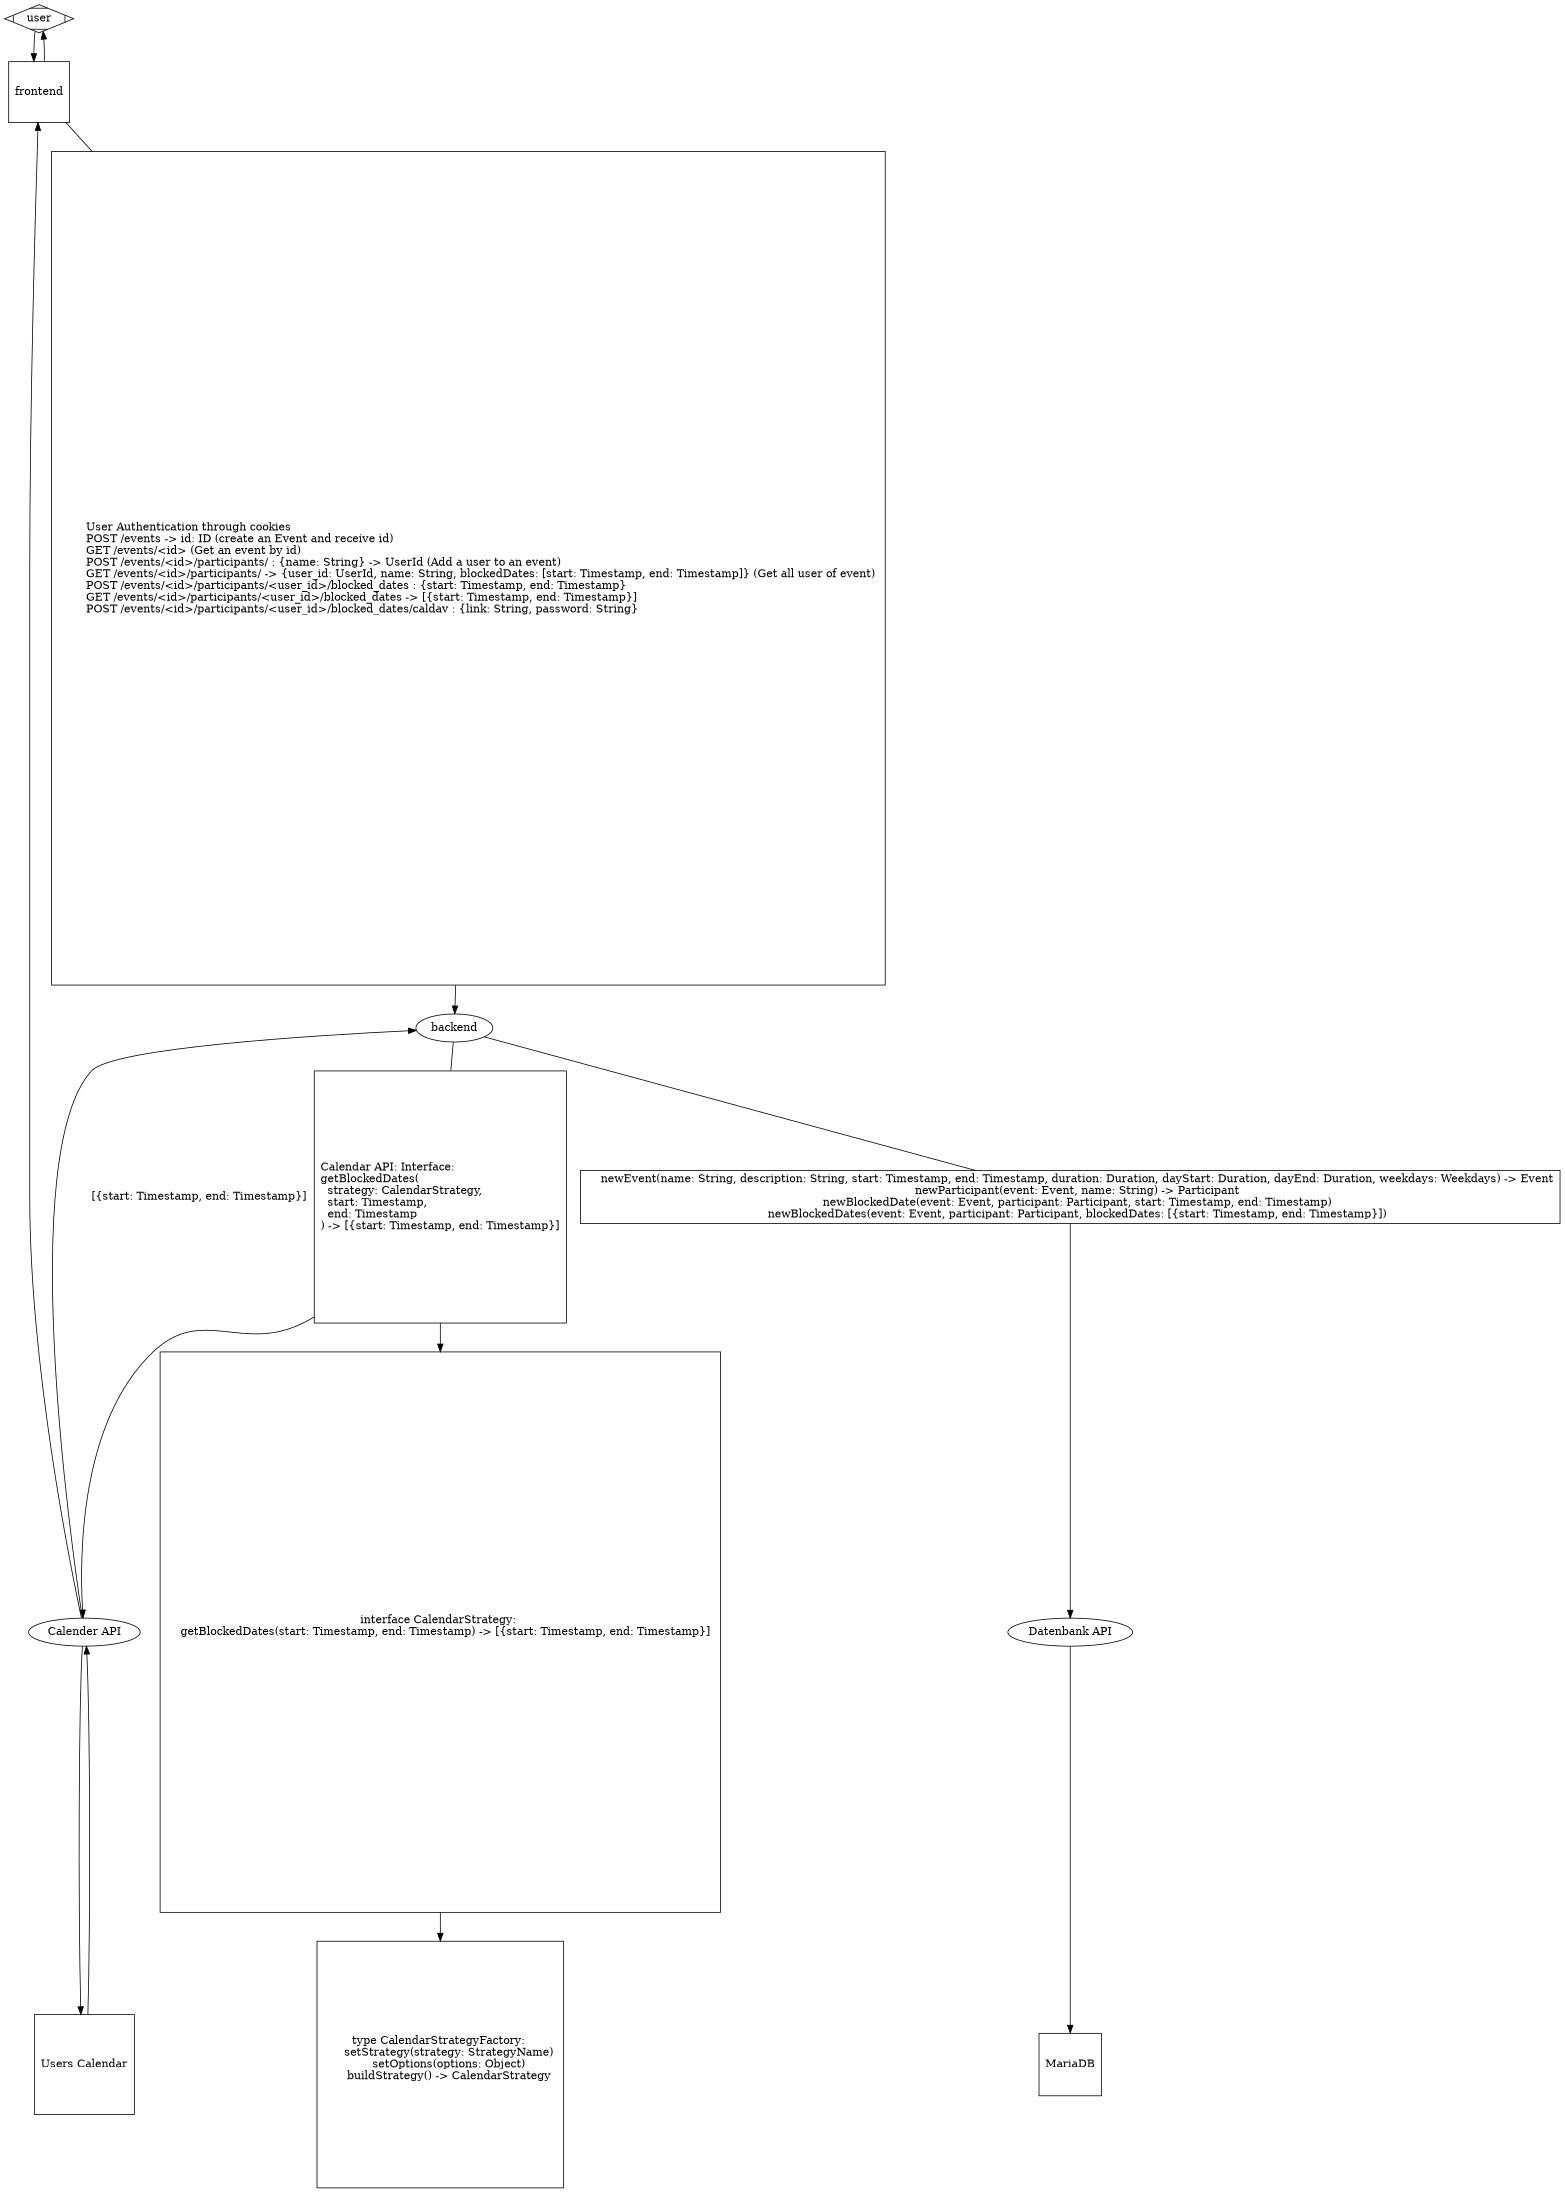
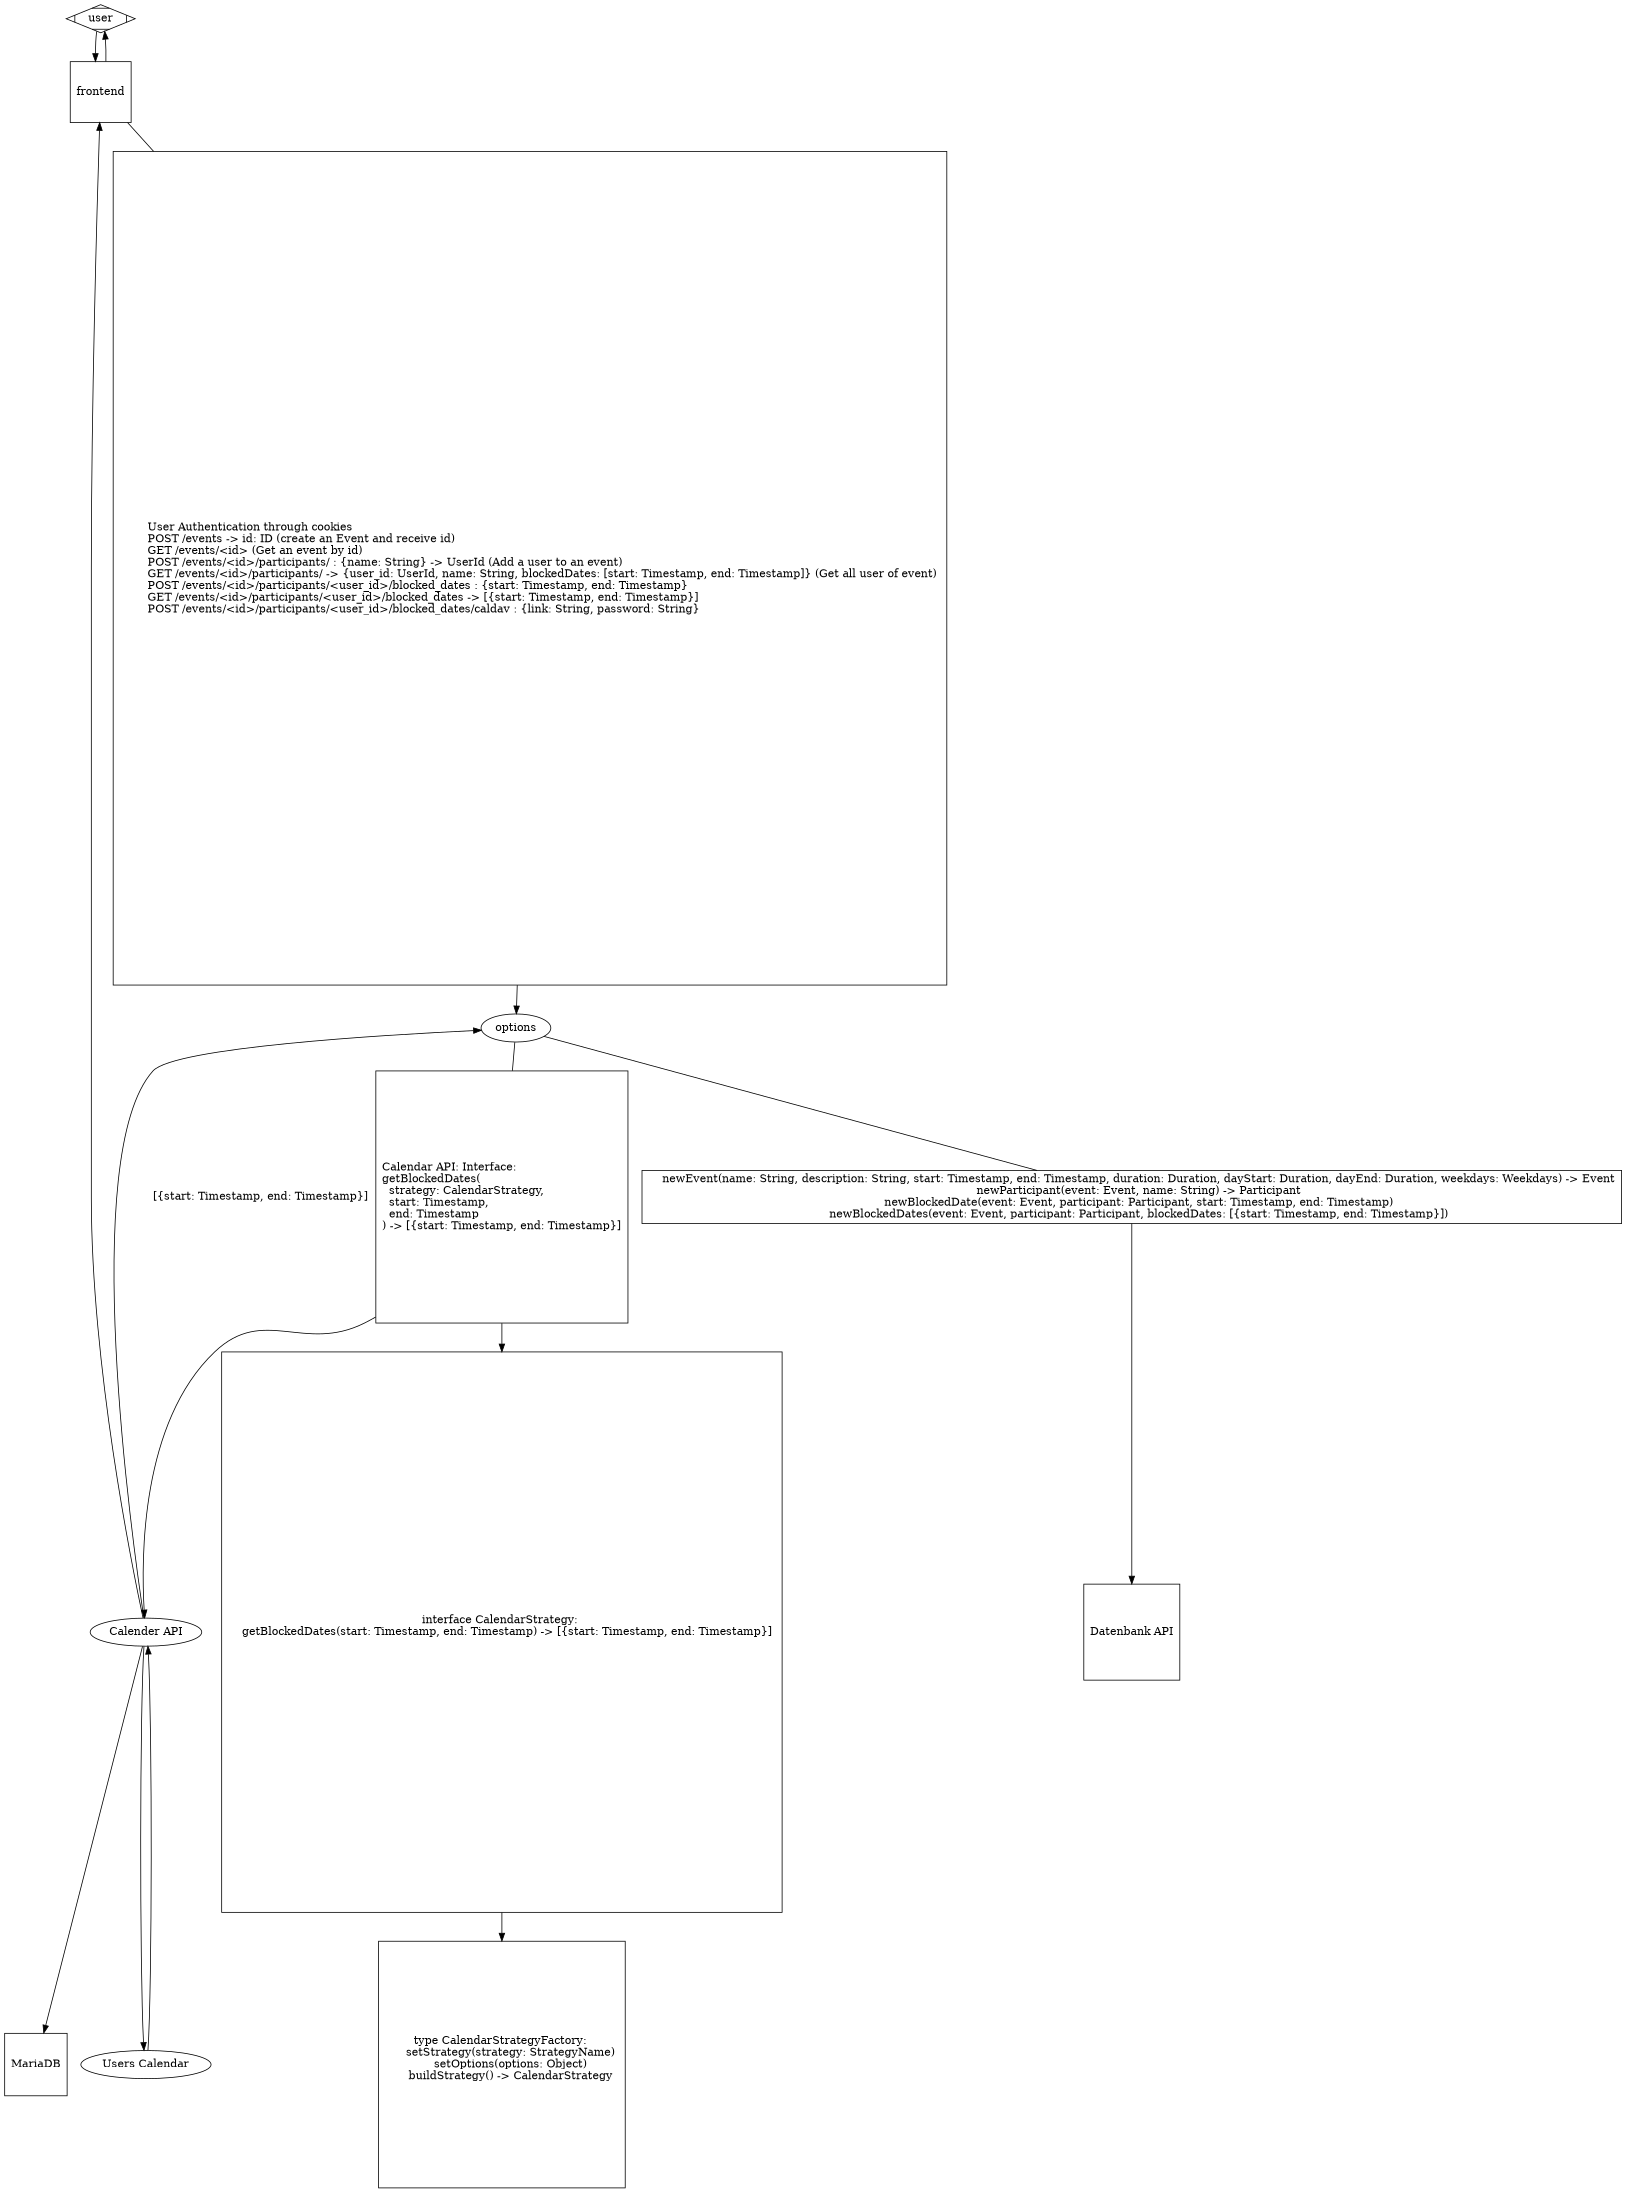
(454, 1028) -> (516, 1028)
(1070, 1632) -> (1132, 1632)
(1070, 1836) -> (94, 1836)
(84, 2065) -> (146, 2065)
